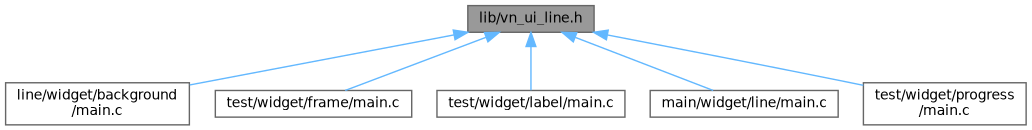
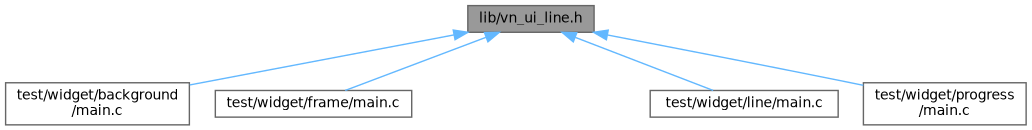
(97, 104) -> (97, 104)
(531, 104) -> none
(744, 104) -> (744, 104)
